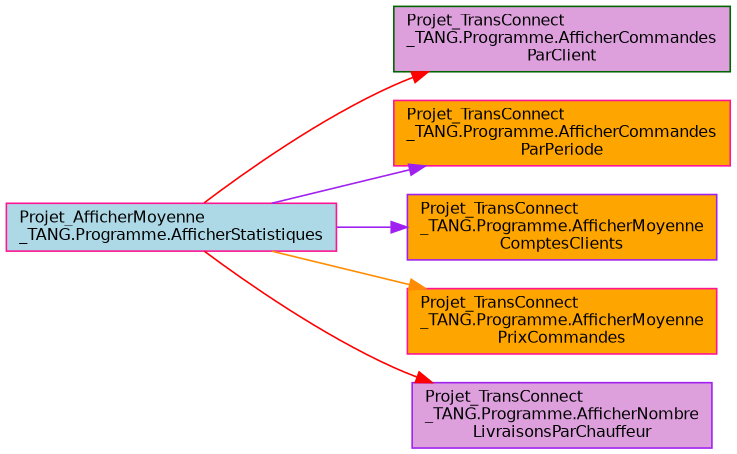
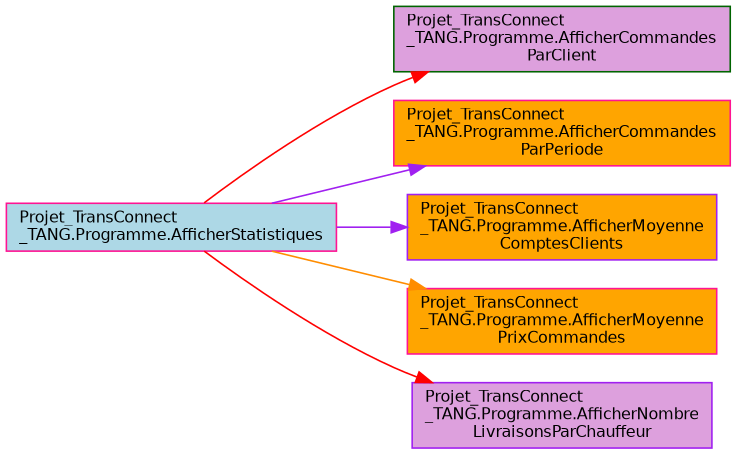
(171, 227) -> (171, 227)
